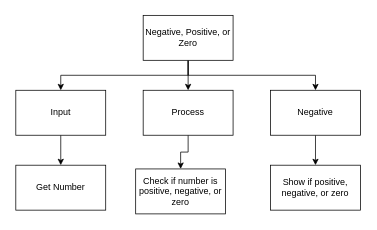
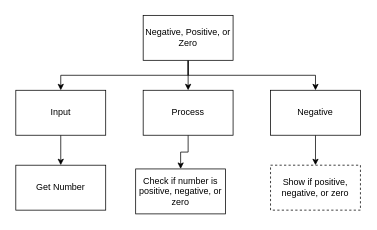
(315, 188) -> (315, 188)
